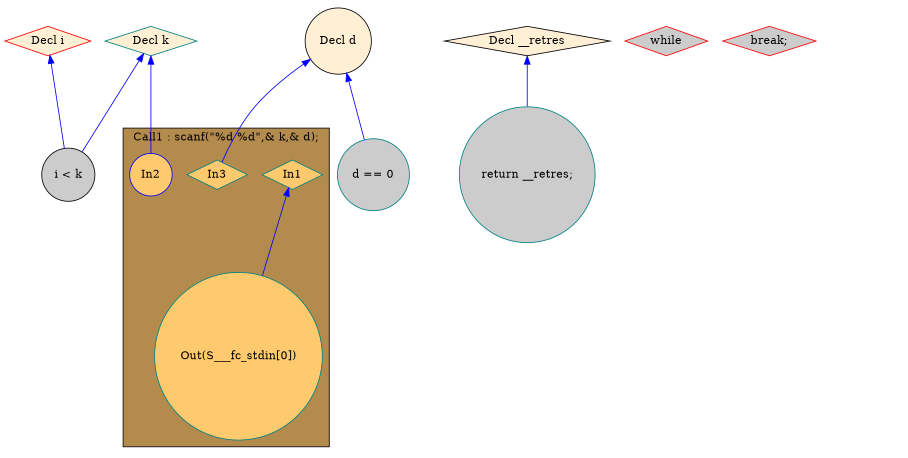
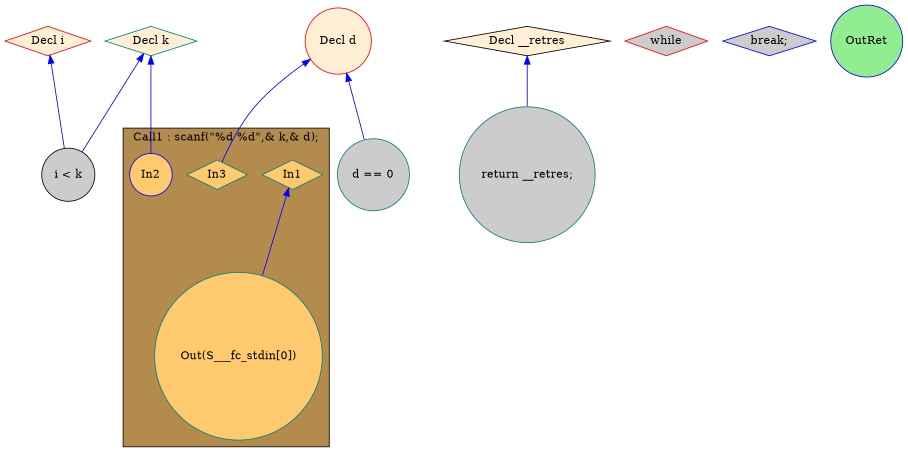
(338, 41) -> (338, 41)
(769, 41) -> (769, 41)
none -> (867, 41)
